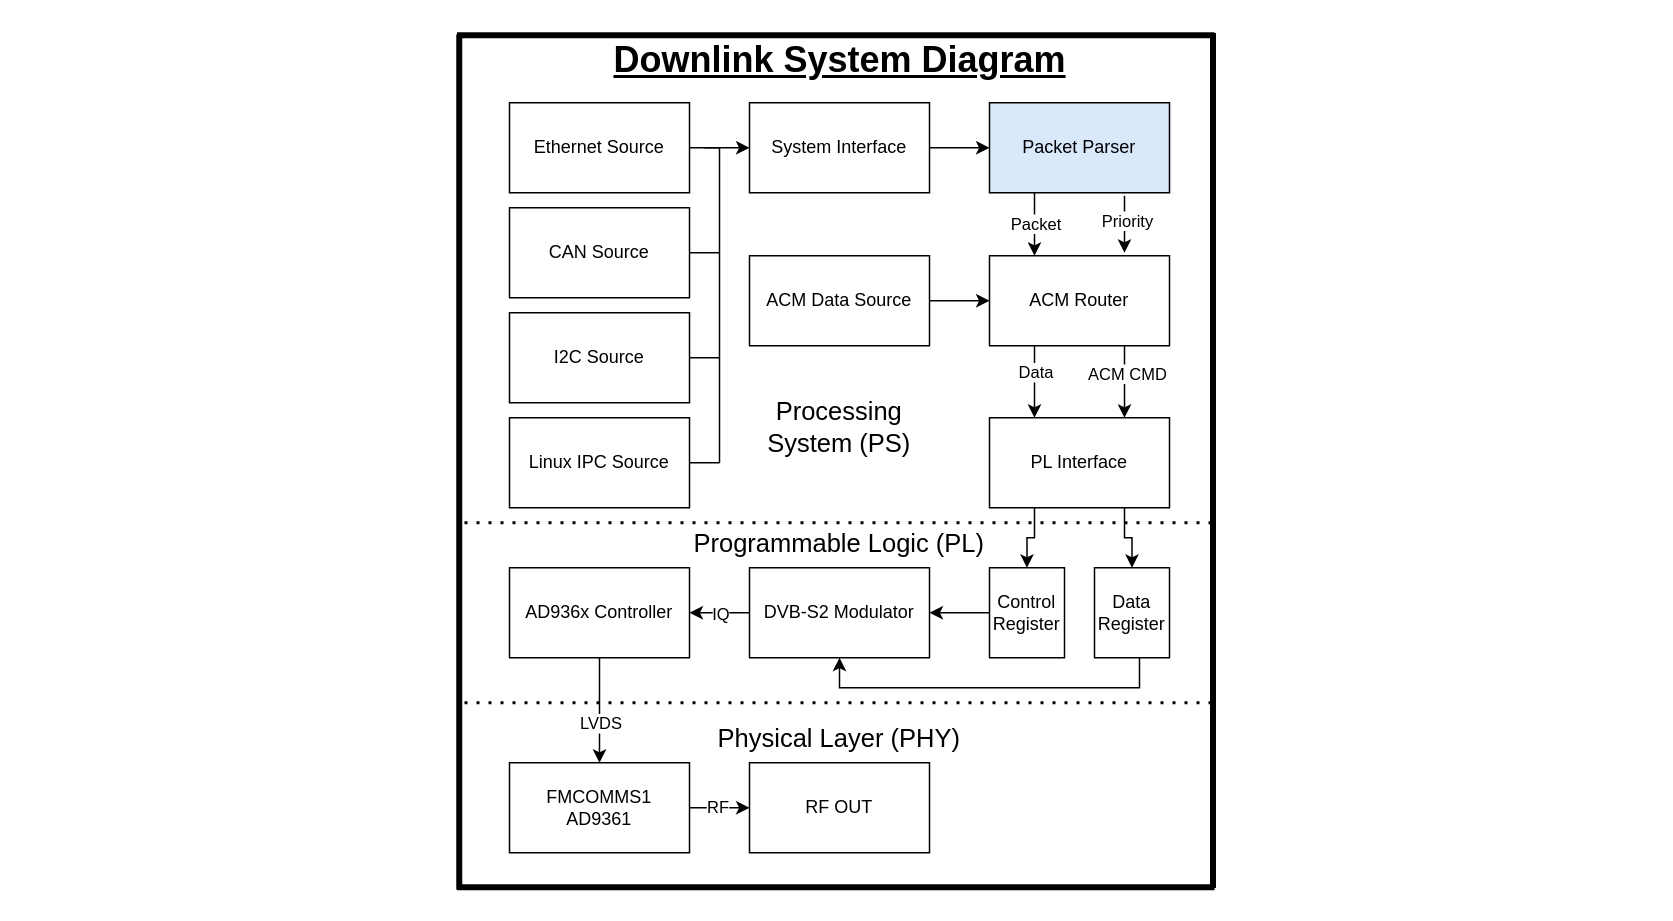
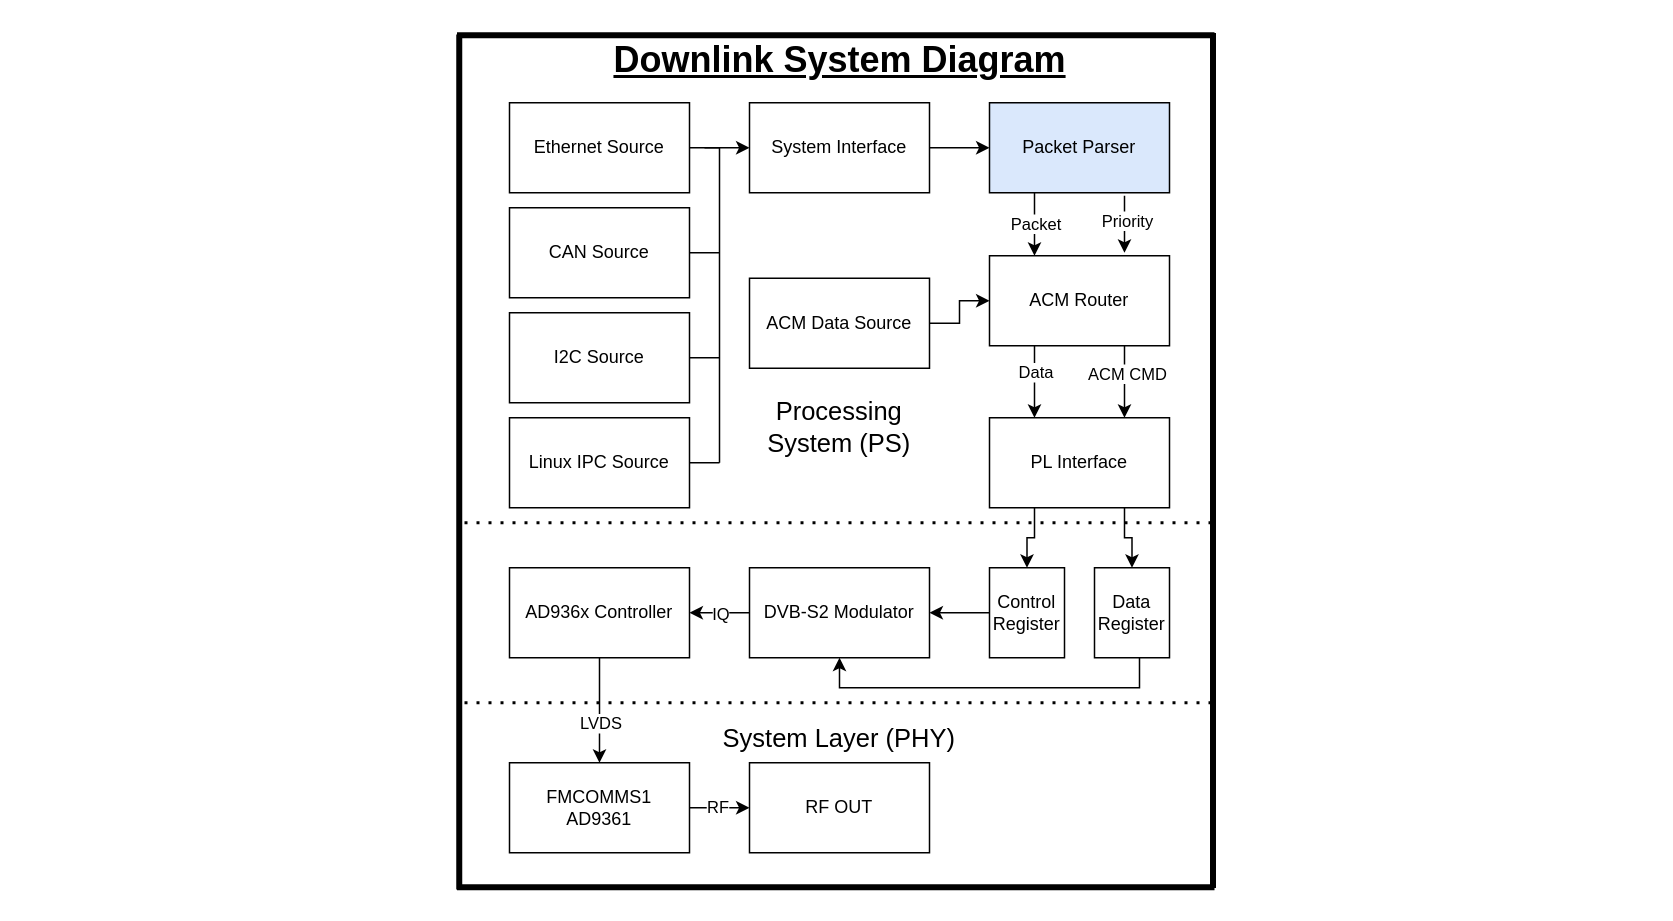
(839, 301) -> (839, 323)
(839, 545) -> none
(839, 740) -> (839, 740)
